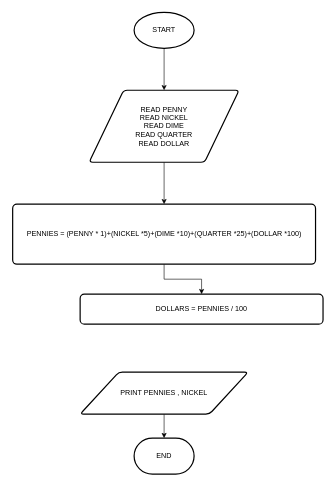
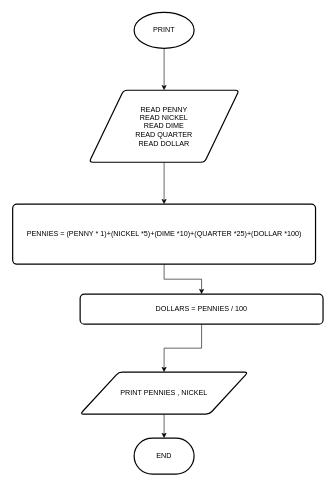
(164, 30) -> (164, 30)
none -> (202, 337)
